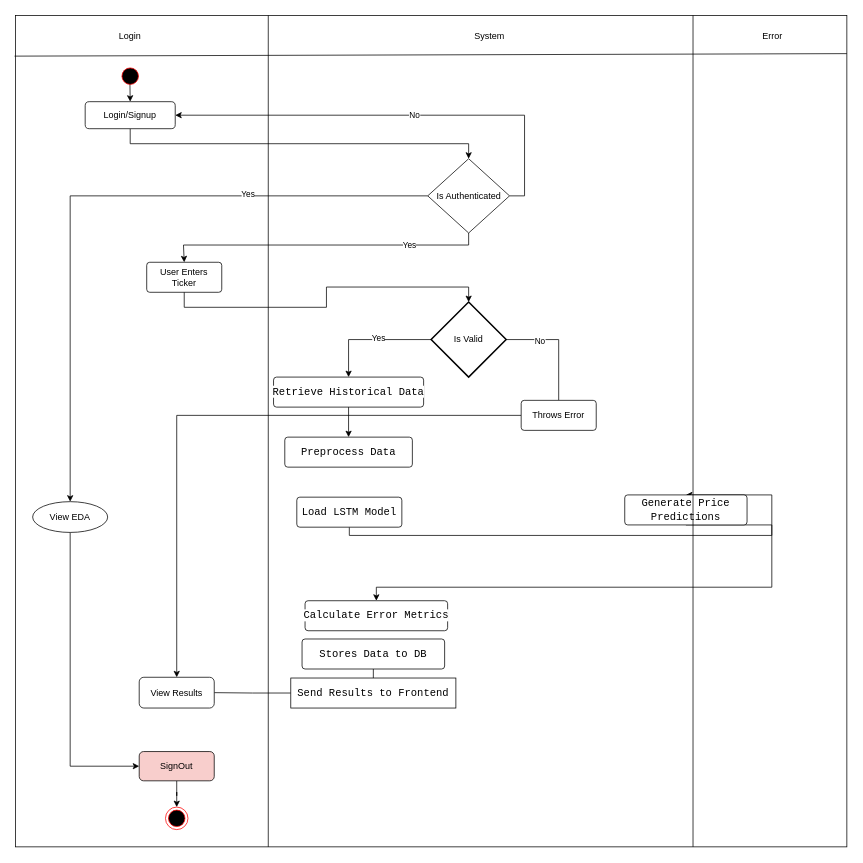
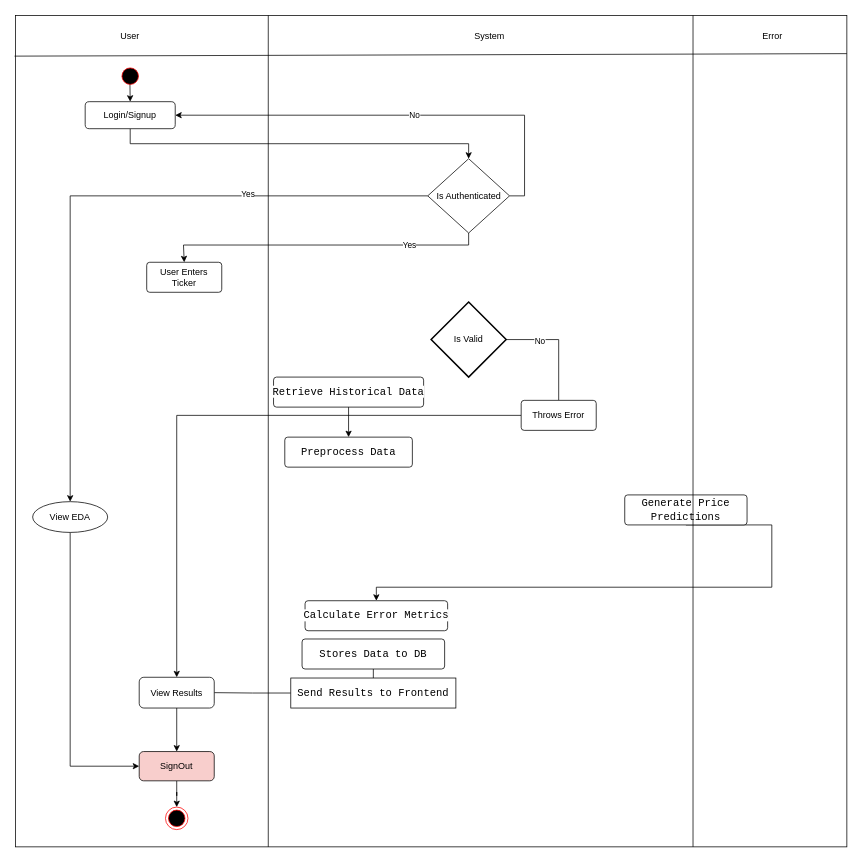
(130, 36) -> (130, 36)
(258, 307) -> none
(374, 339) -> none
(349, 512) -> none
(555, 535) -> none
none -> (177, 727)
